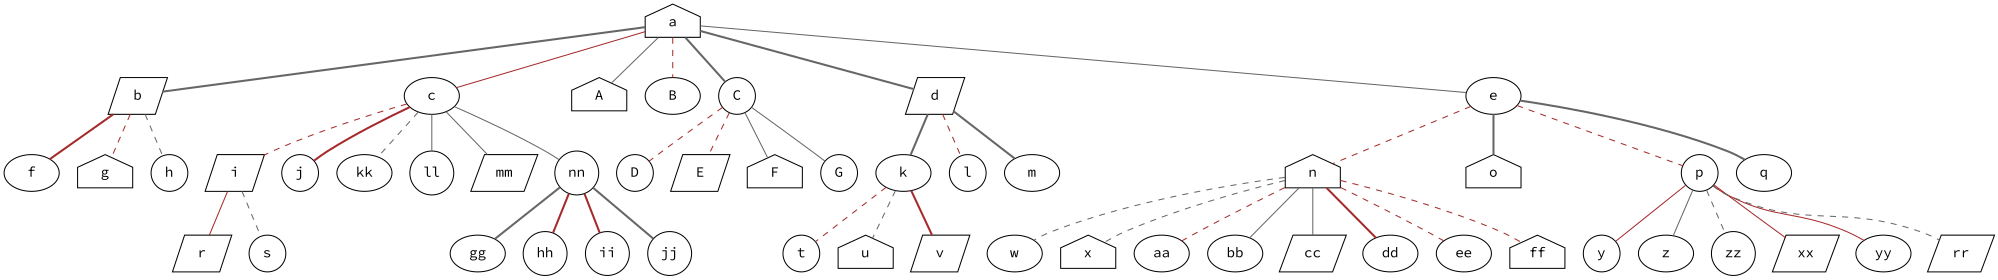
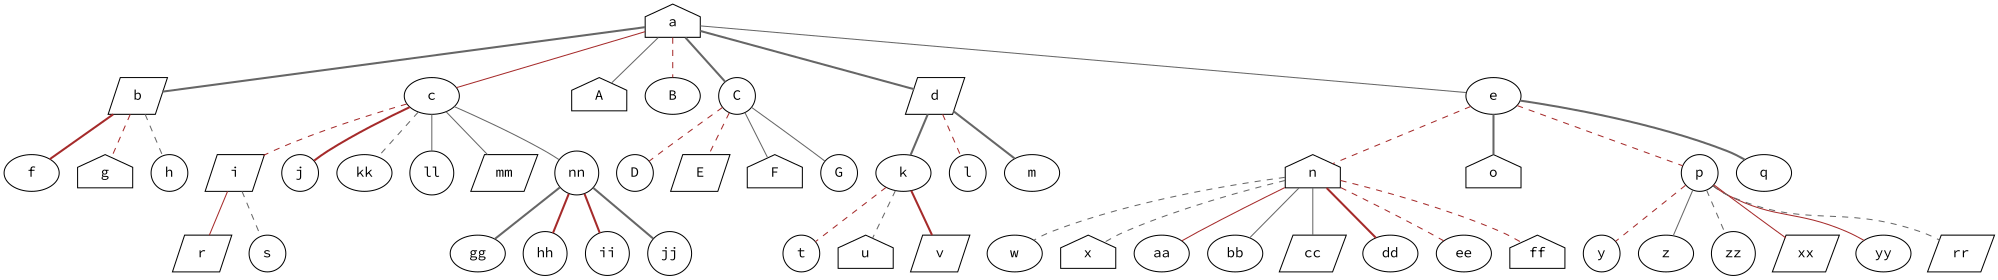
(1651, 213) -> (1651, 213)
(1233, 214) -> (1233, 214)
